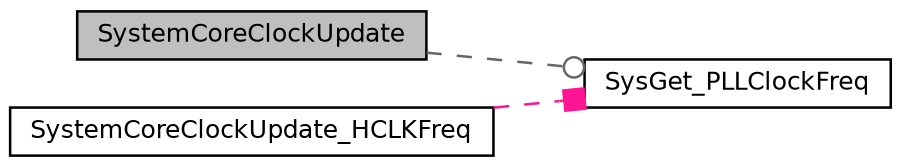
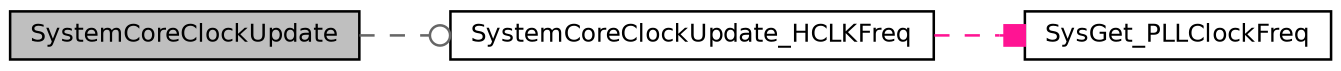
(495, 60) -> (394, 35)
